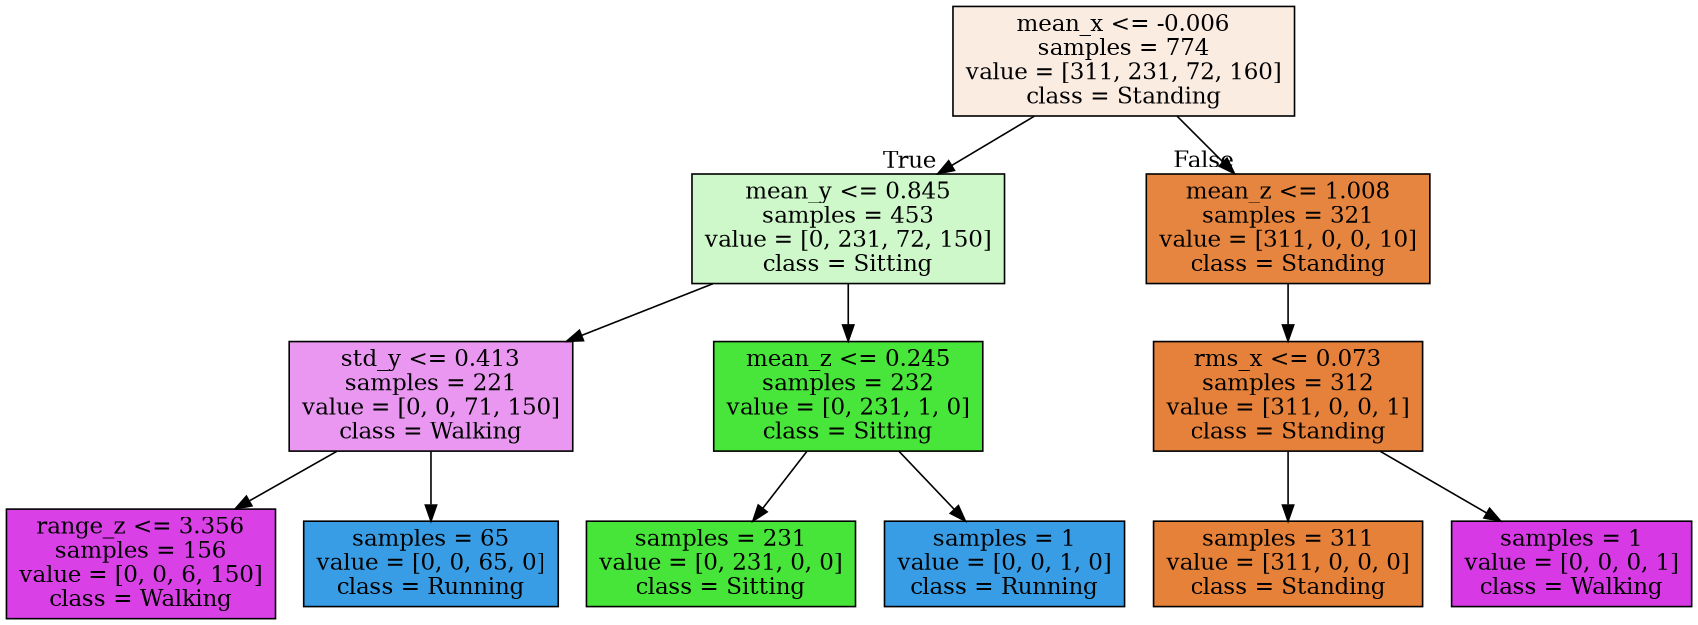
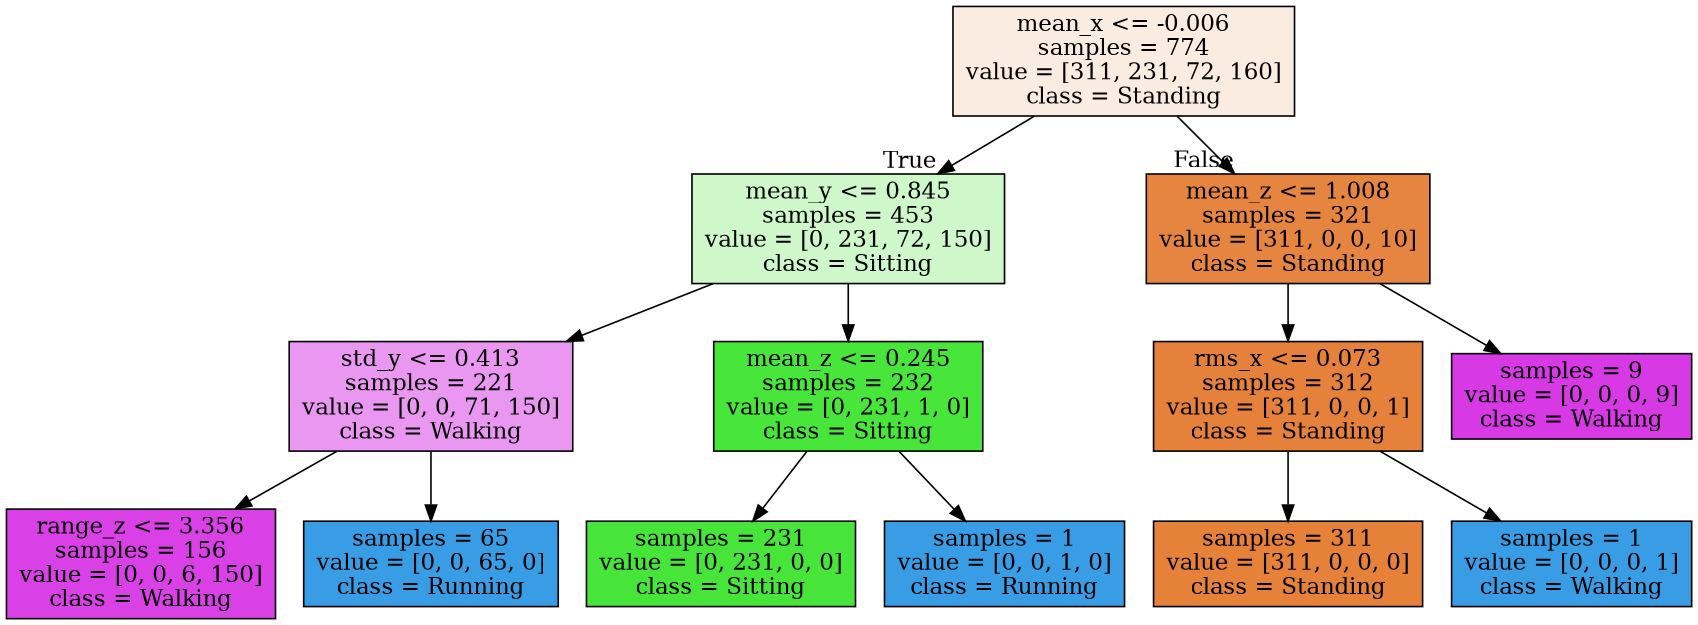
none -> (1572, 396)
(1572, 564) -> (1572, 564)
